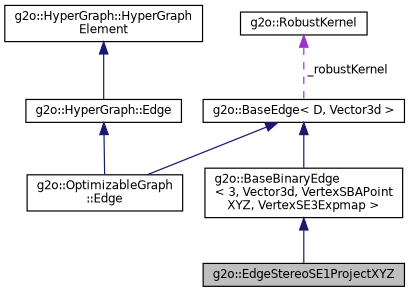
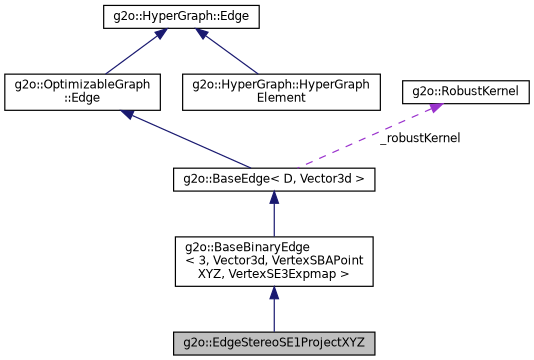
(104, 77) -> (232, 55)
(207, 151) -> (192, 142)
